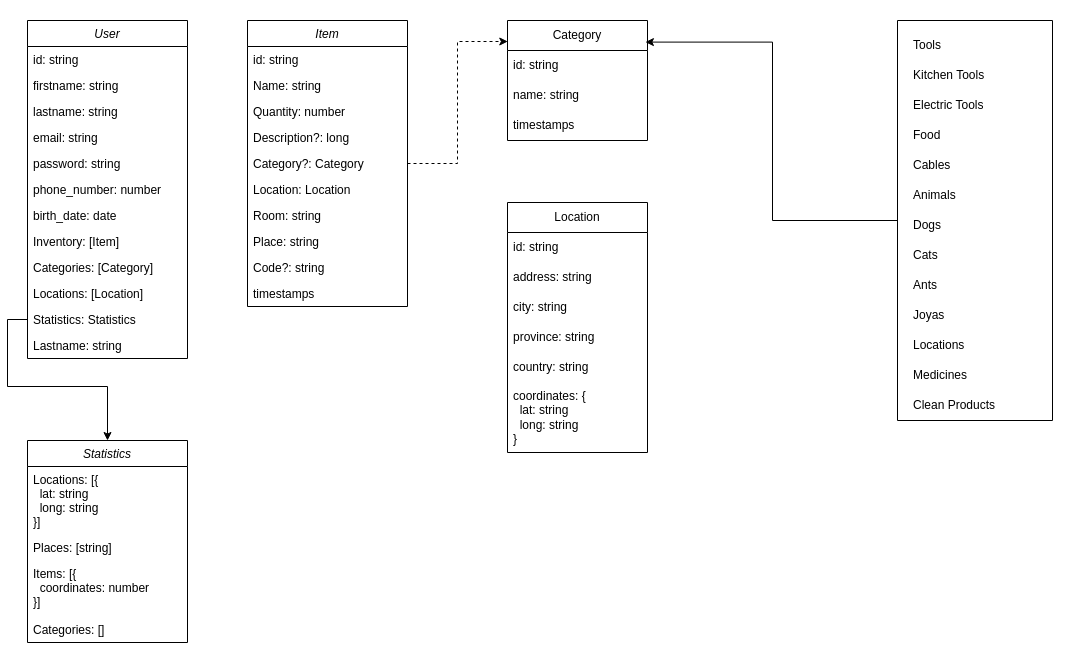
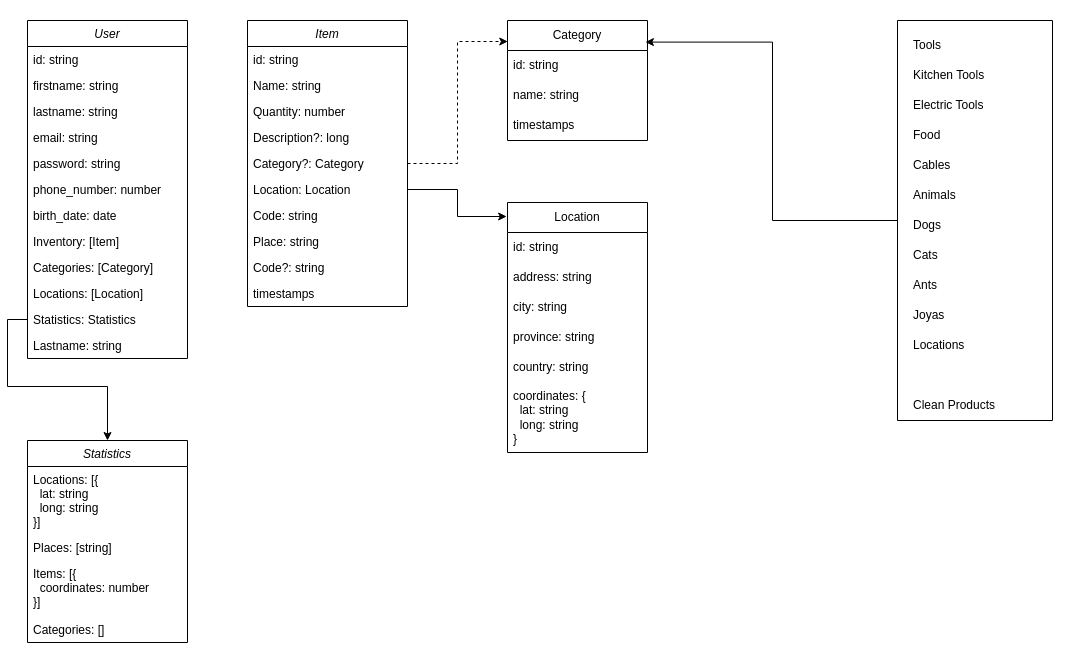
none -> (458, 200)
(289, 216) -> (289, 216)
(978, 376) -> none
